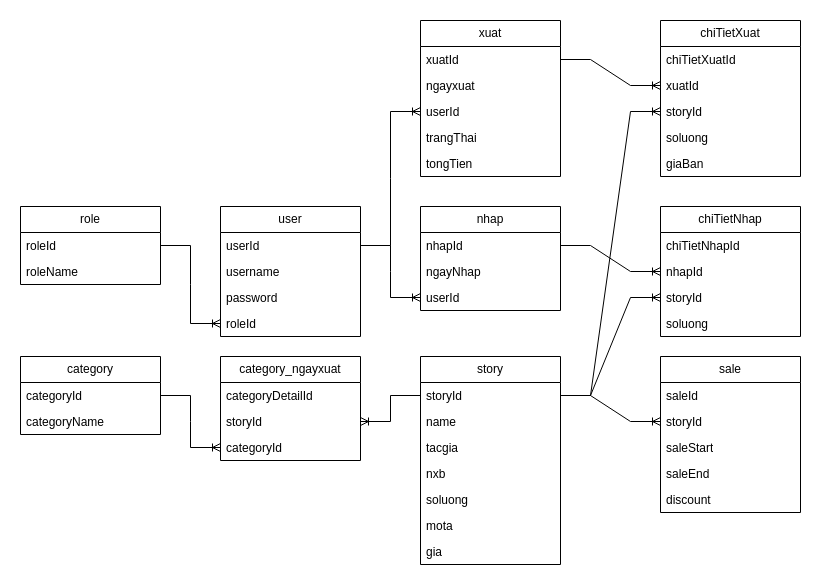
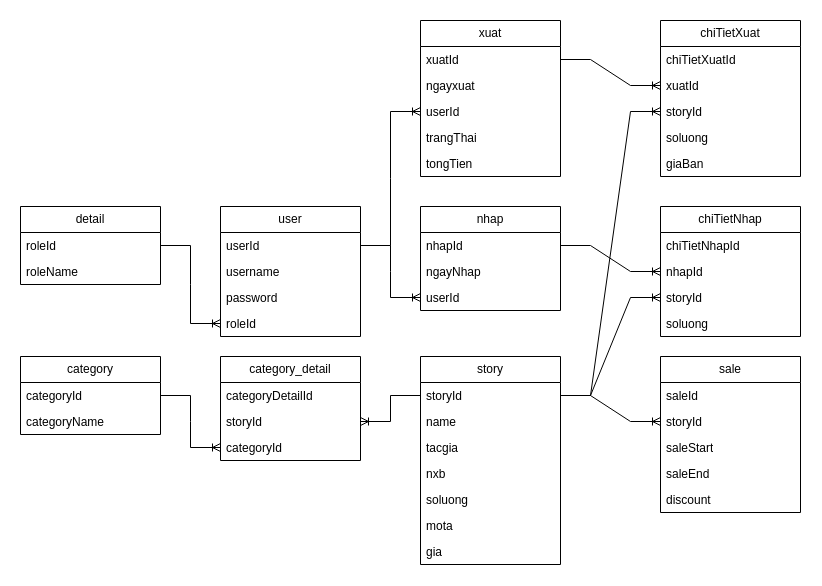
(91, 220) -> (91, 220)
(291, 370) -> (291, 370)
